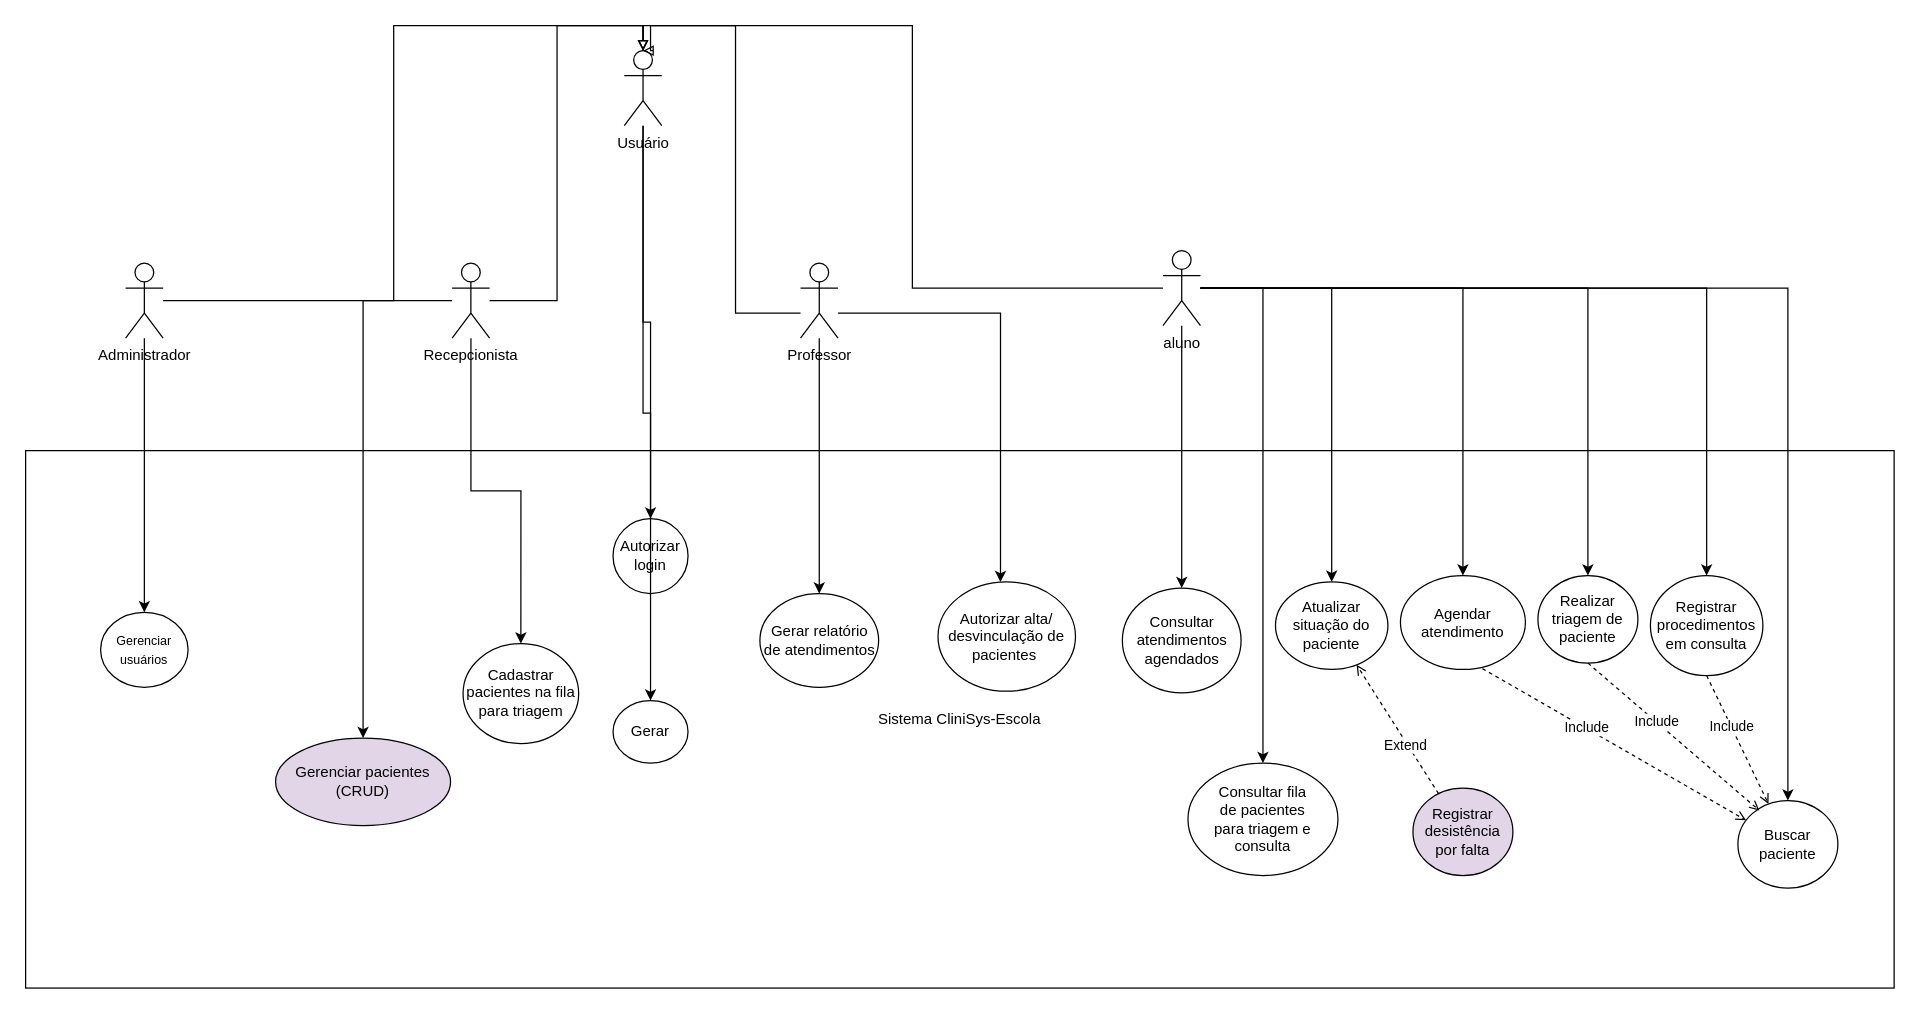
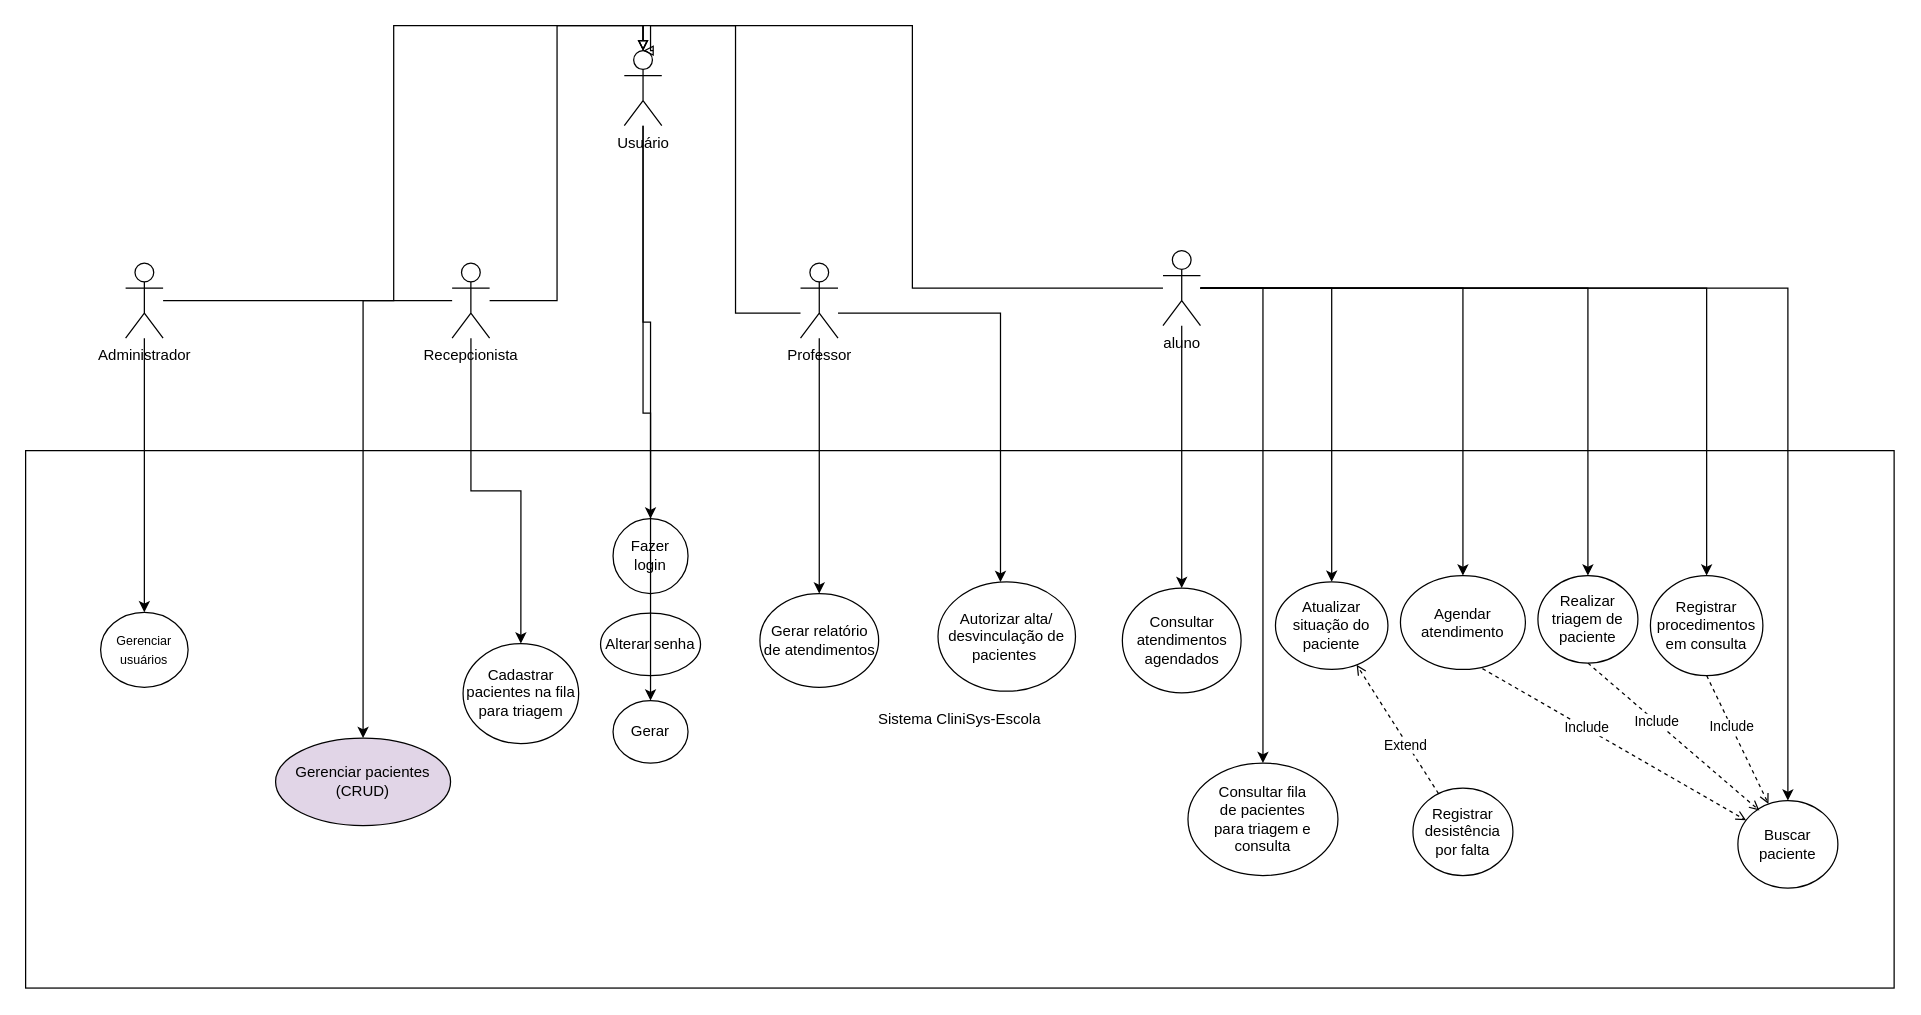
(651, 556) -> (651, 556)
none -> (651, 644)
(1463, 832) -> (1463, 832)
